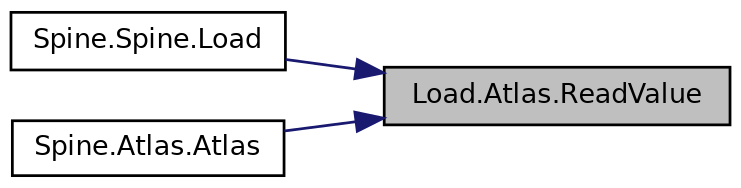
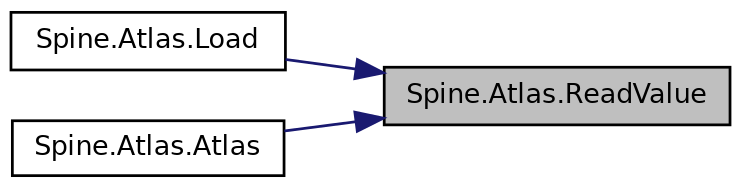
(148, 41) -> (148, 41)
(557, 96) -> (557, 96)
